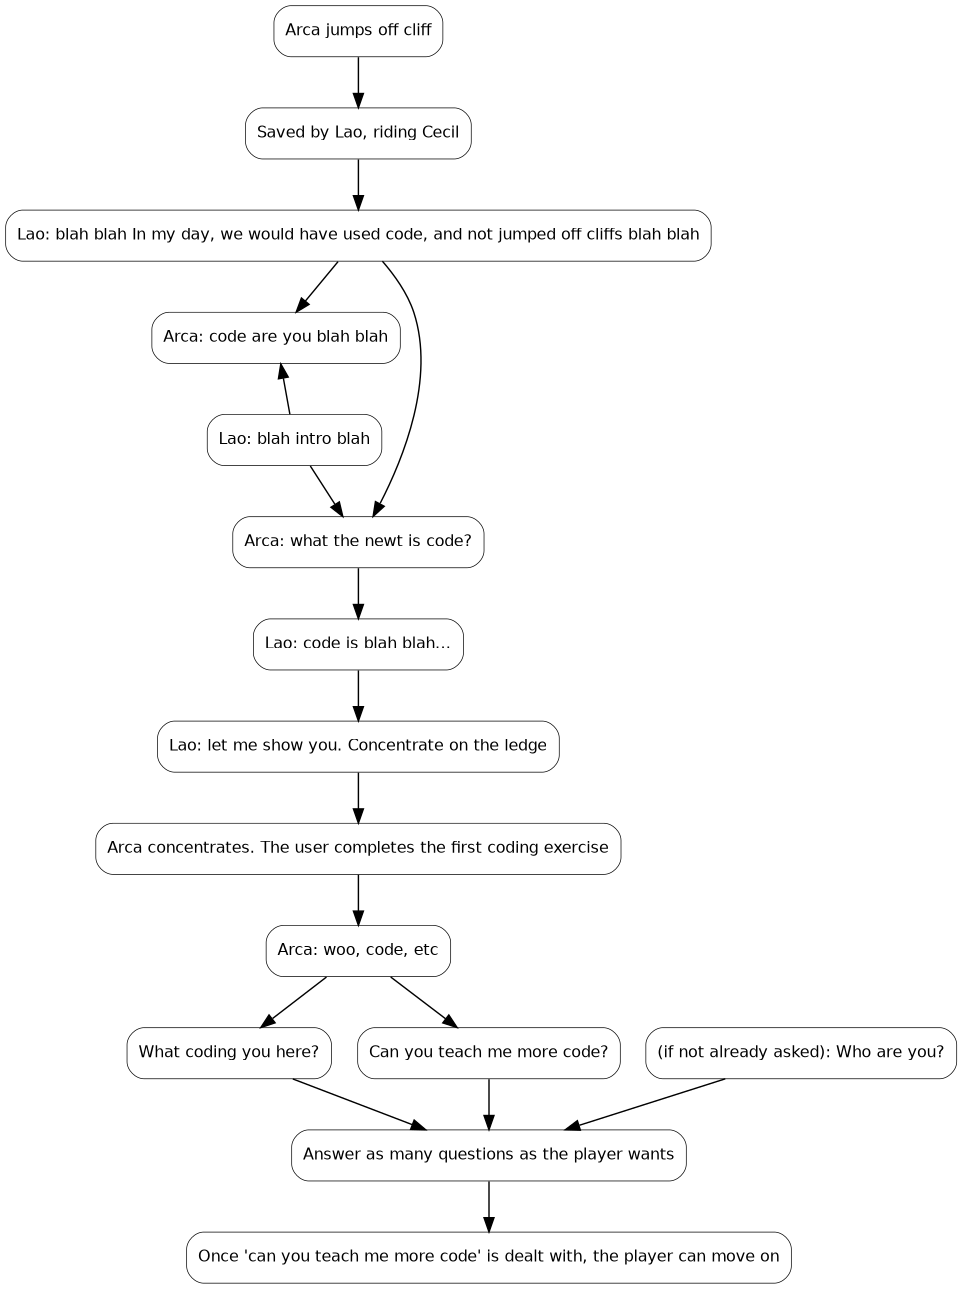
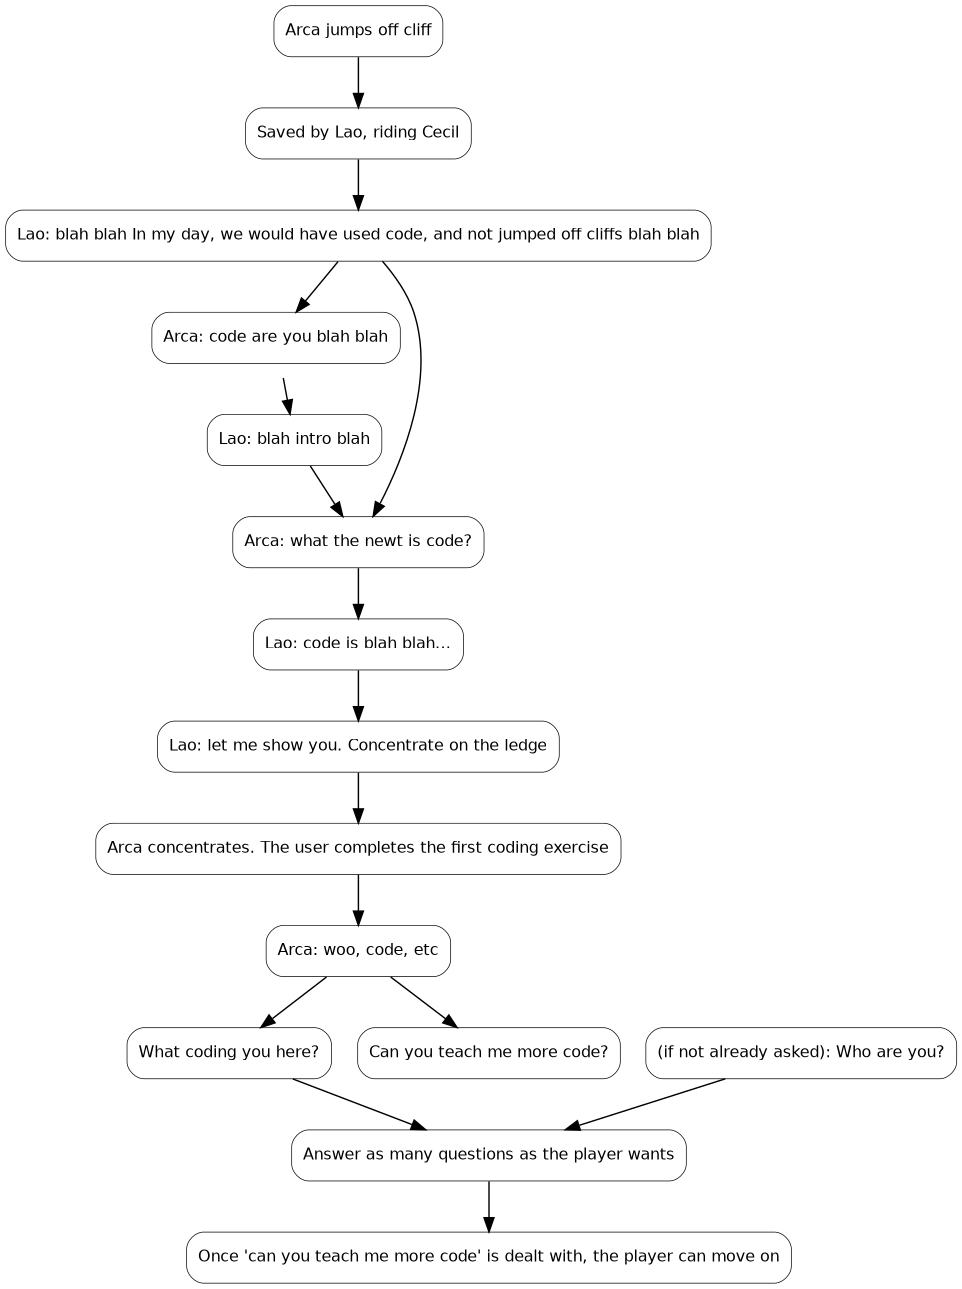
(287, 396) -> (285, 389)
(489, 1097) -> none
